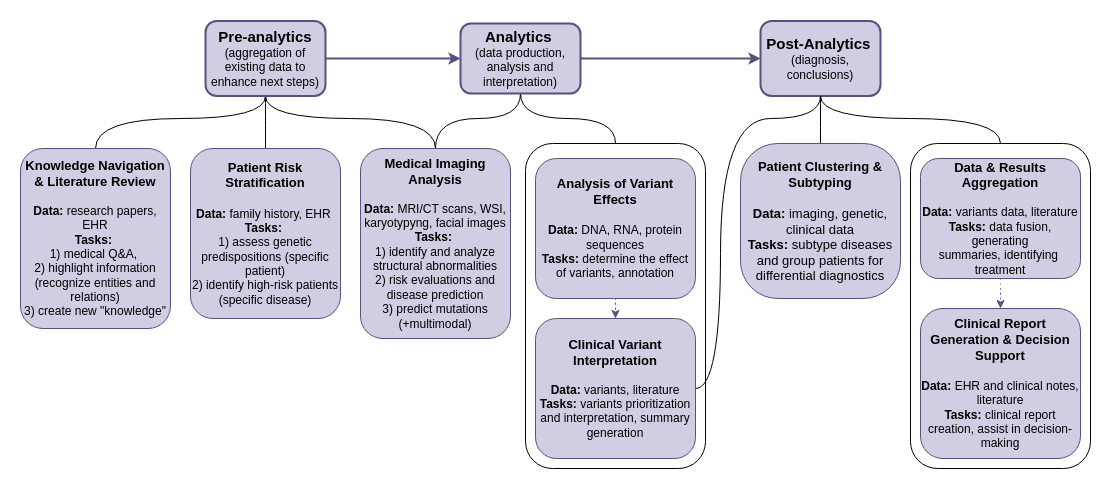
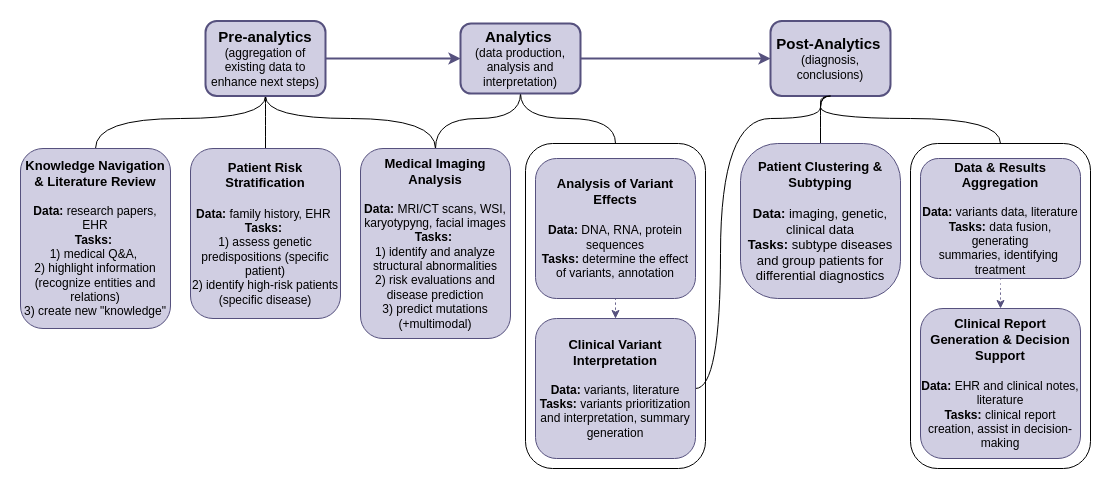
(821, 59) -> (831, 59)
